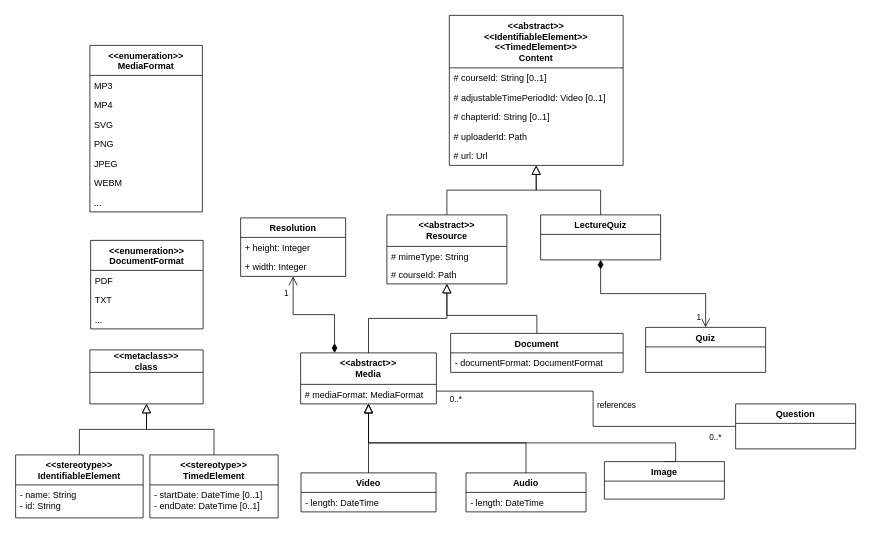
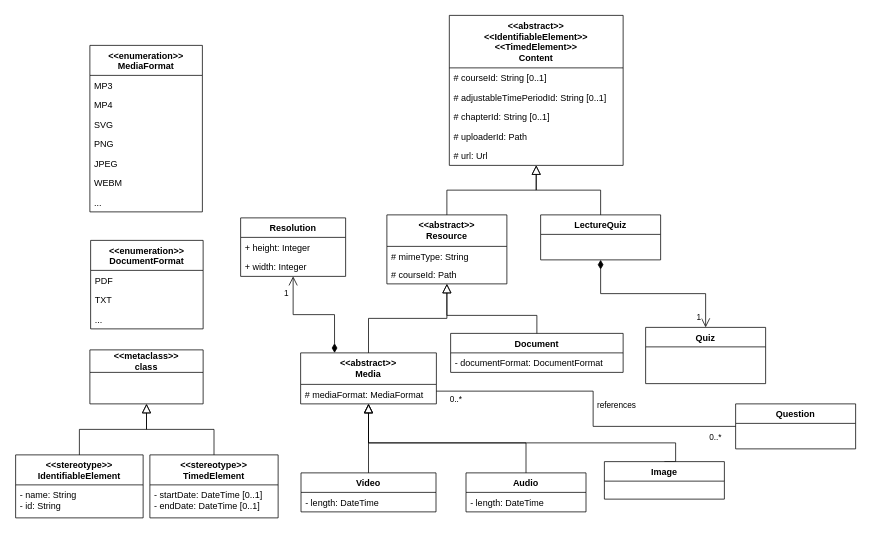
(537, 98) -> (540, 98)
(705, 350) -> (705, 356)
